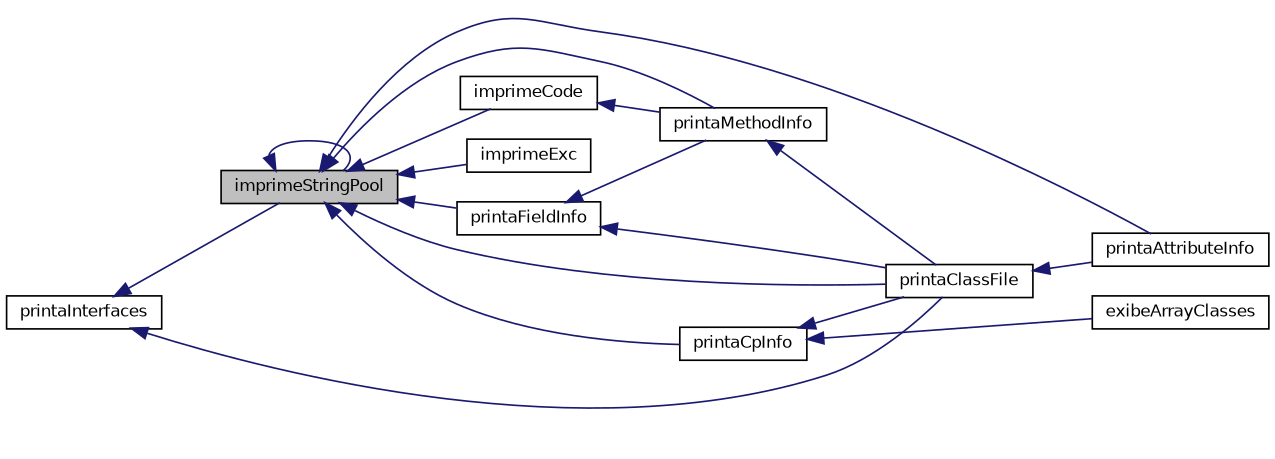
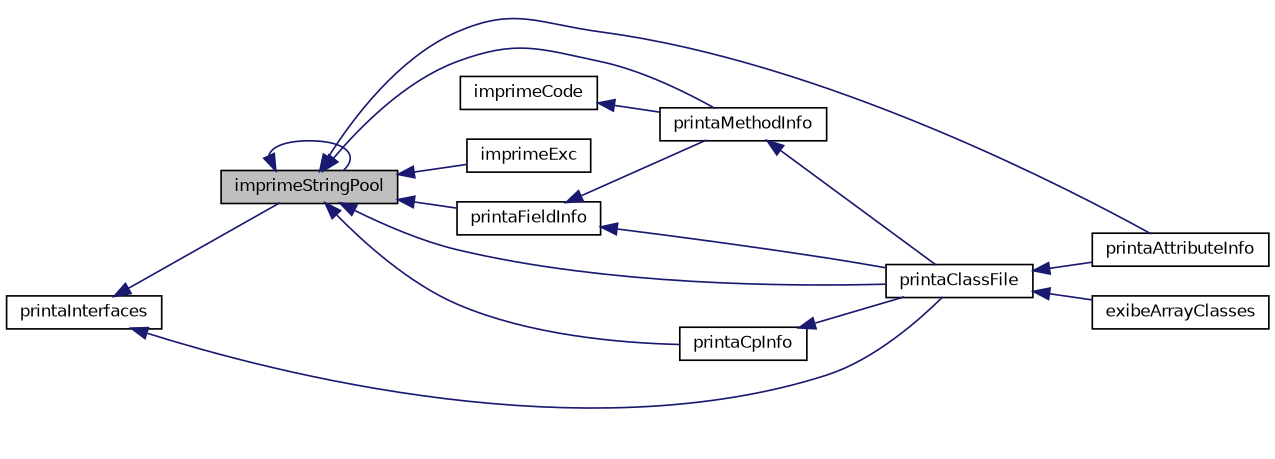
(427, 137) -> none
(958, 328) -> (1071, 297)
